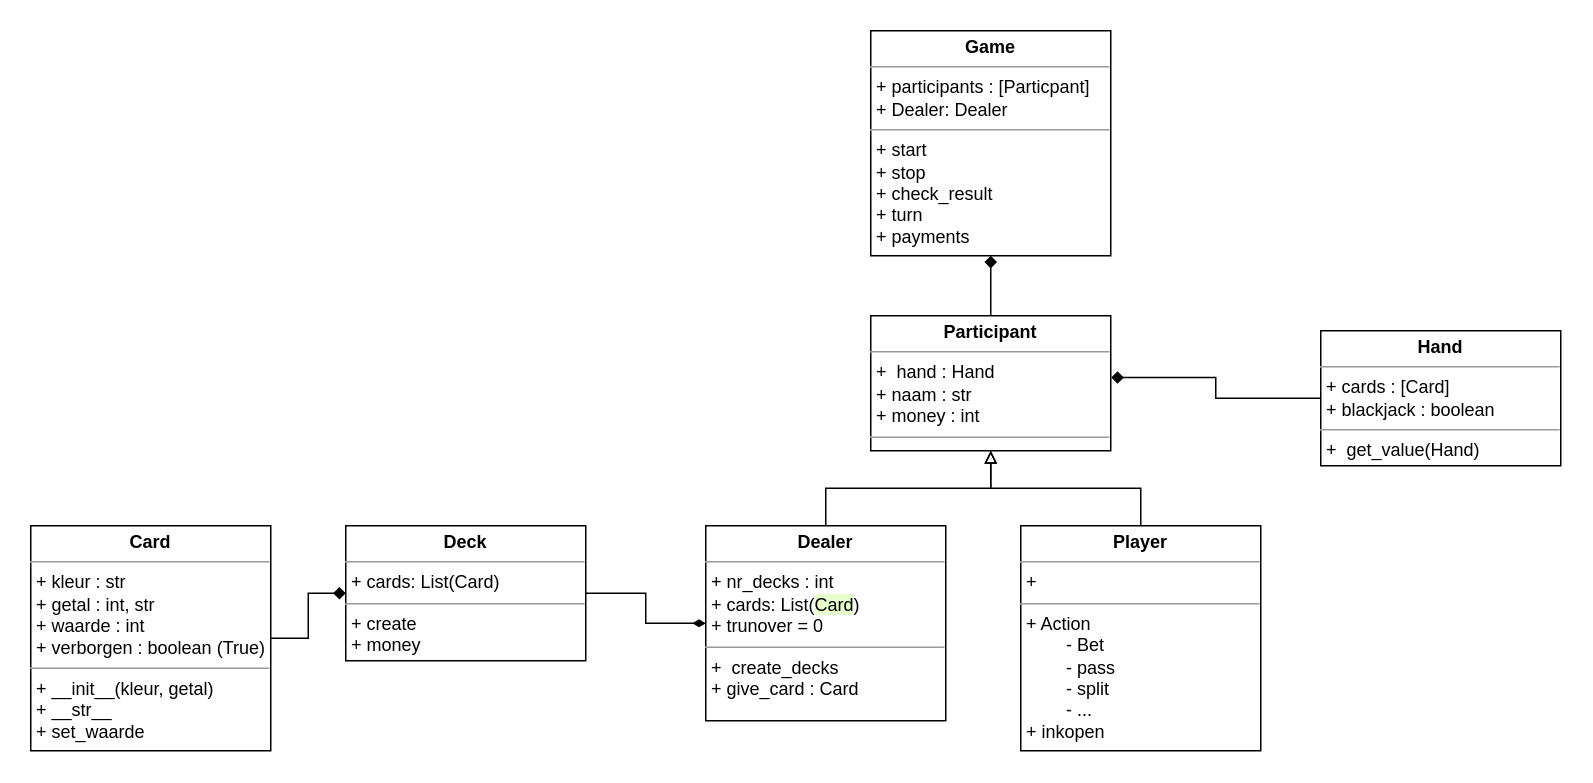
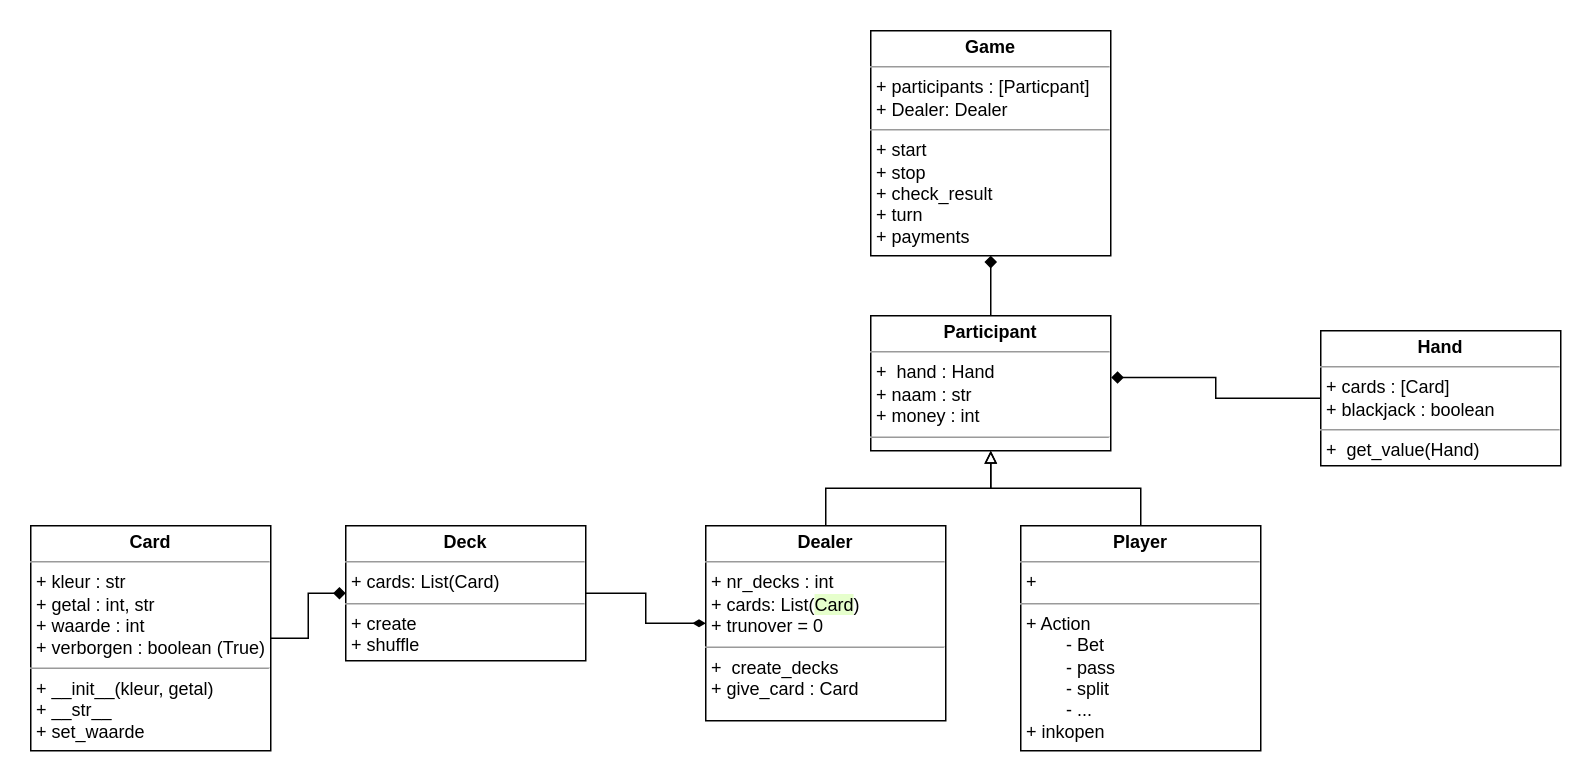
(432, 569) -> (432, 569)
